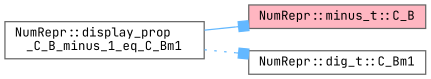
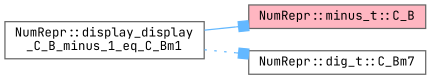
(105, 40) -> (105, 40)
(337, 62) -> (337, 62)
